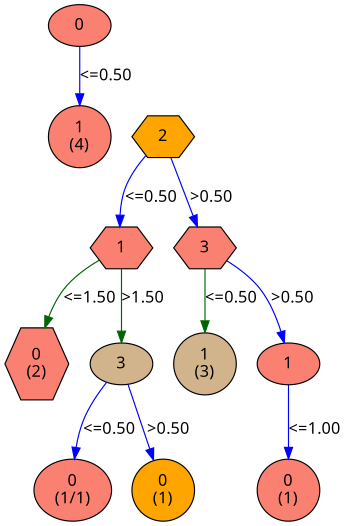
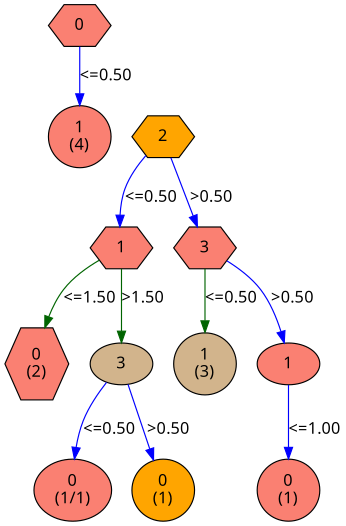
(80, 26) -> (80, 26)
